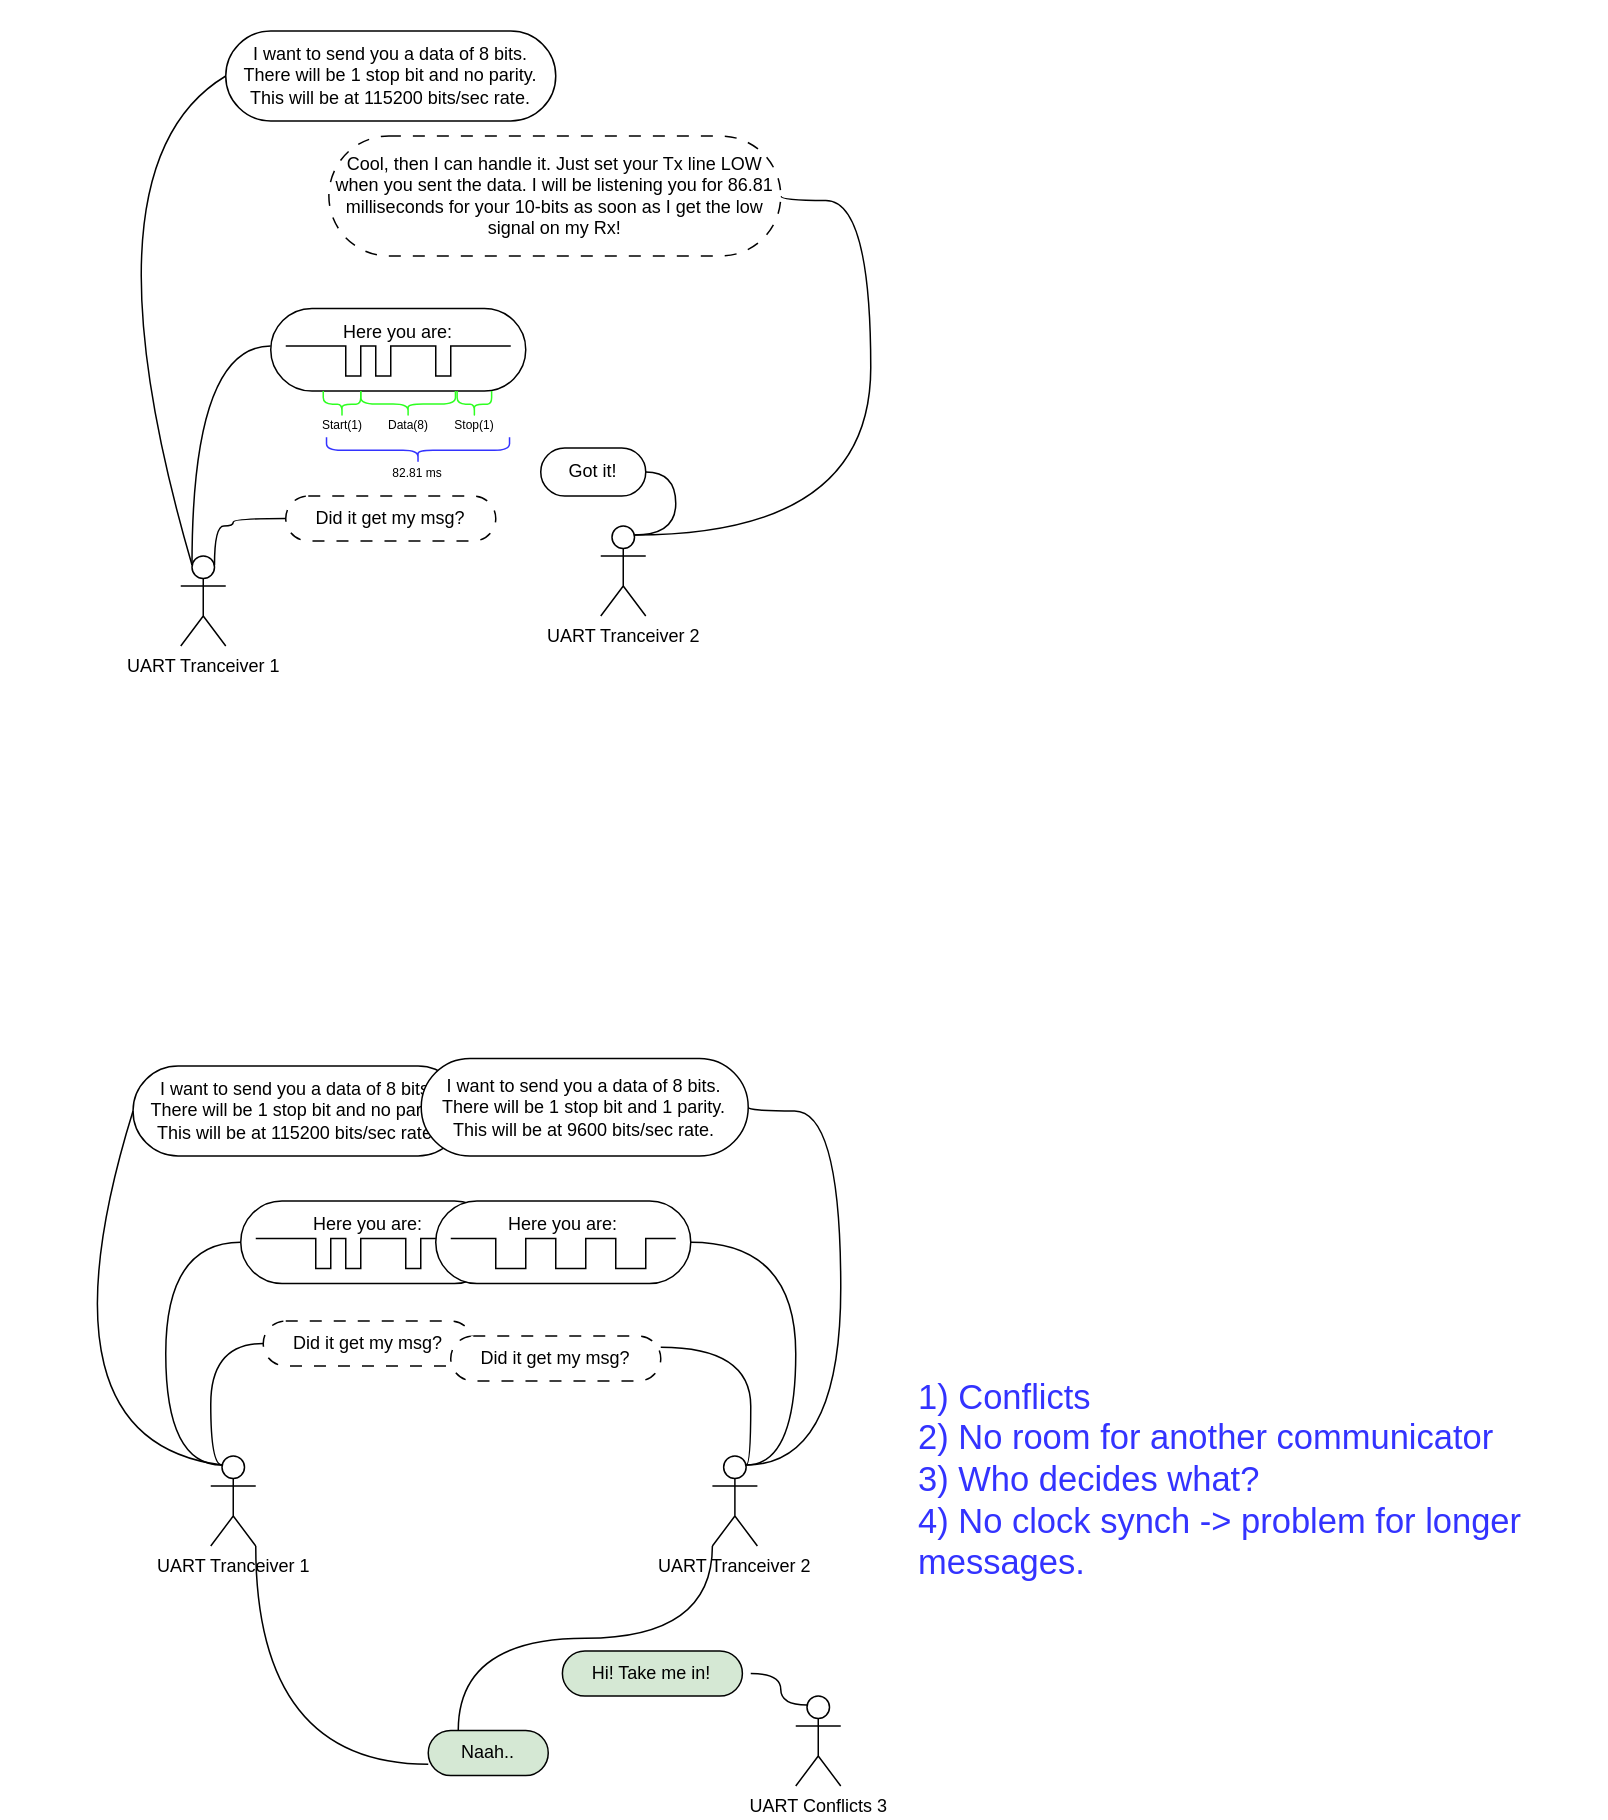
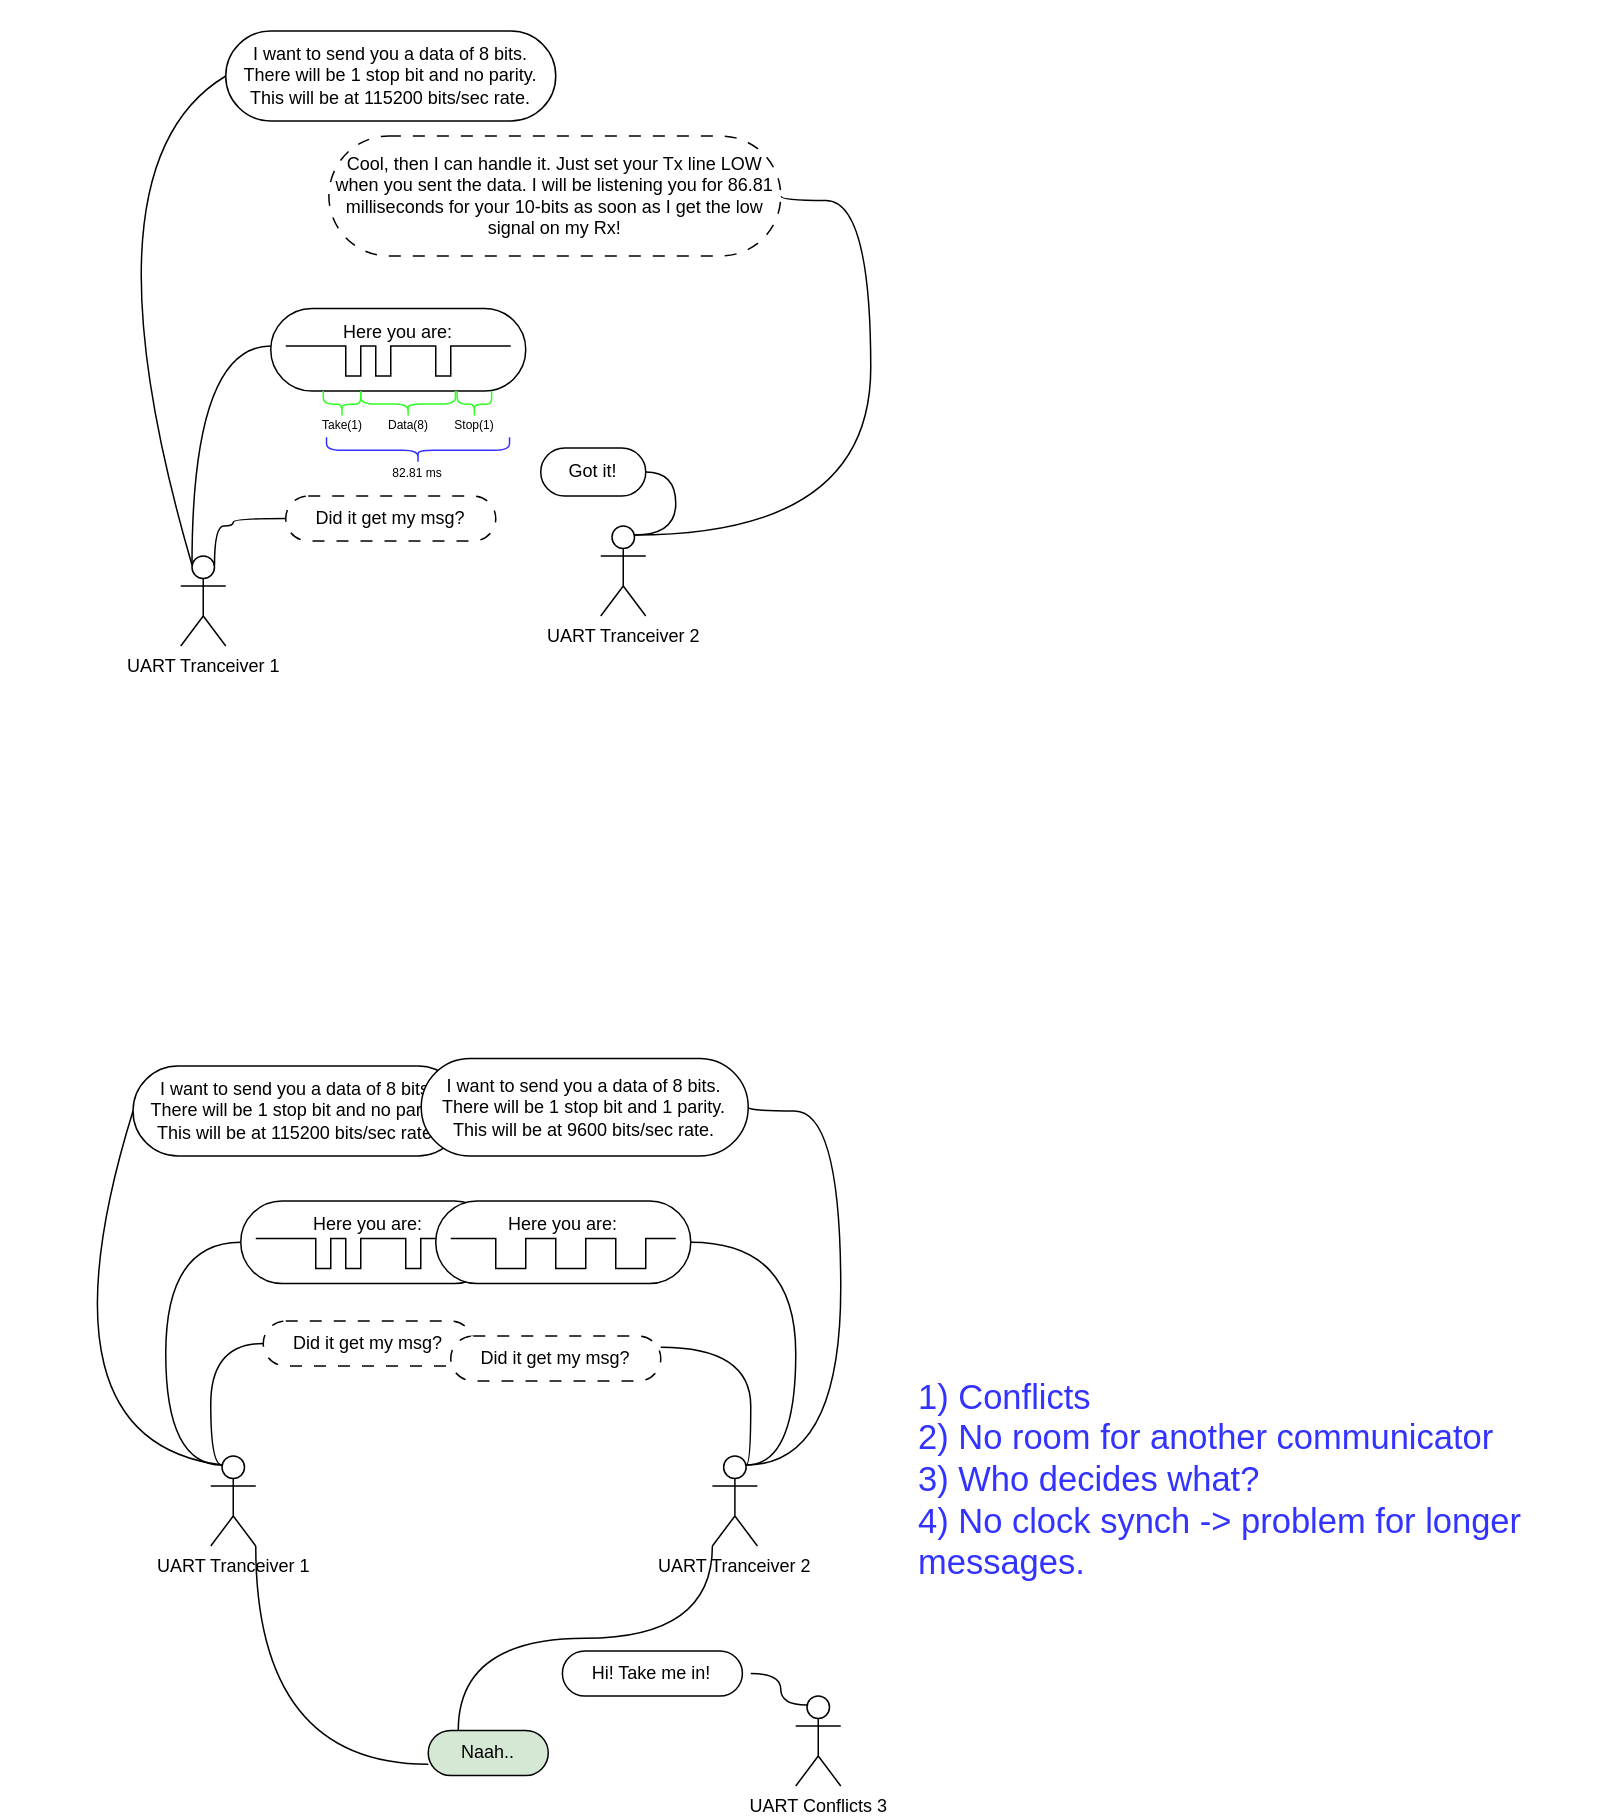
(343, 425) -> (343, 425)
(652, 1673) -> (652, 1673)
